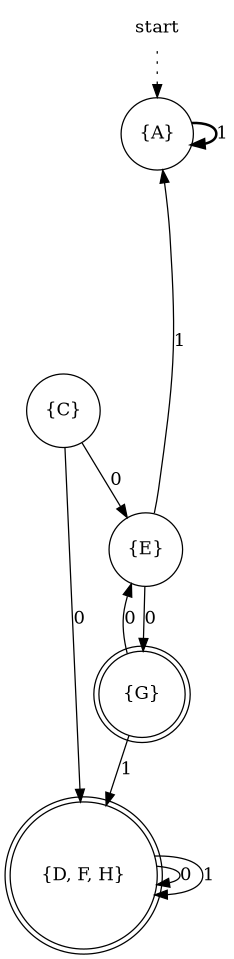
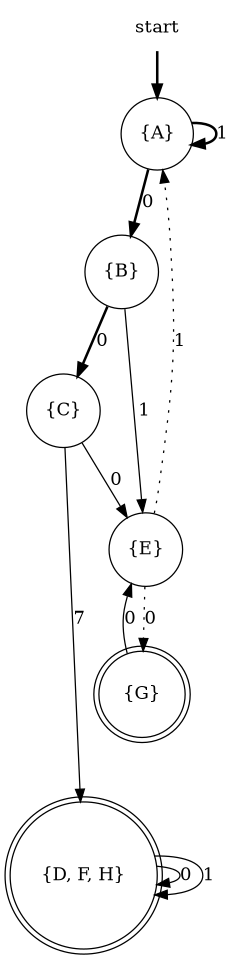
(157, 68) -> (157, 68)
none -> (122, 272)
(173, 348) -> (173, 348)
(144, 613) -> (144, 613)
(80, 619) -> (80, 619)
(120, 764) -> none
